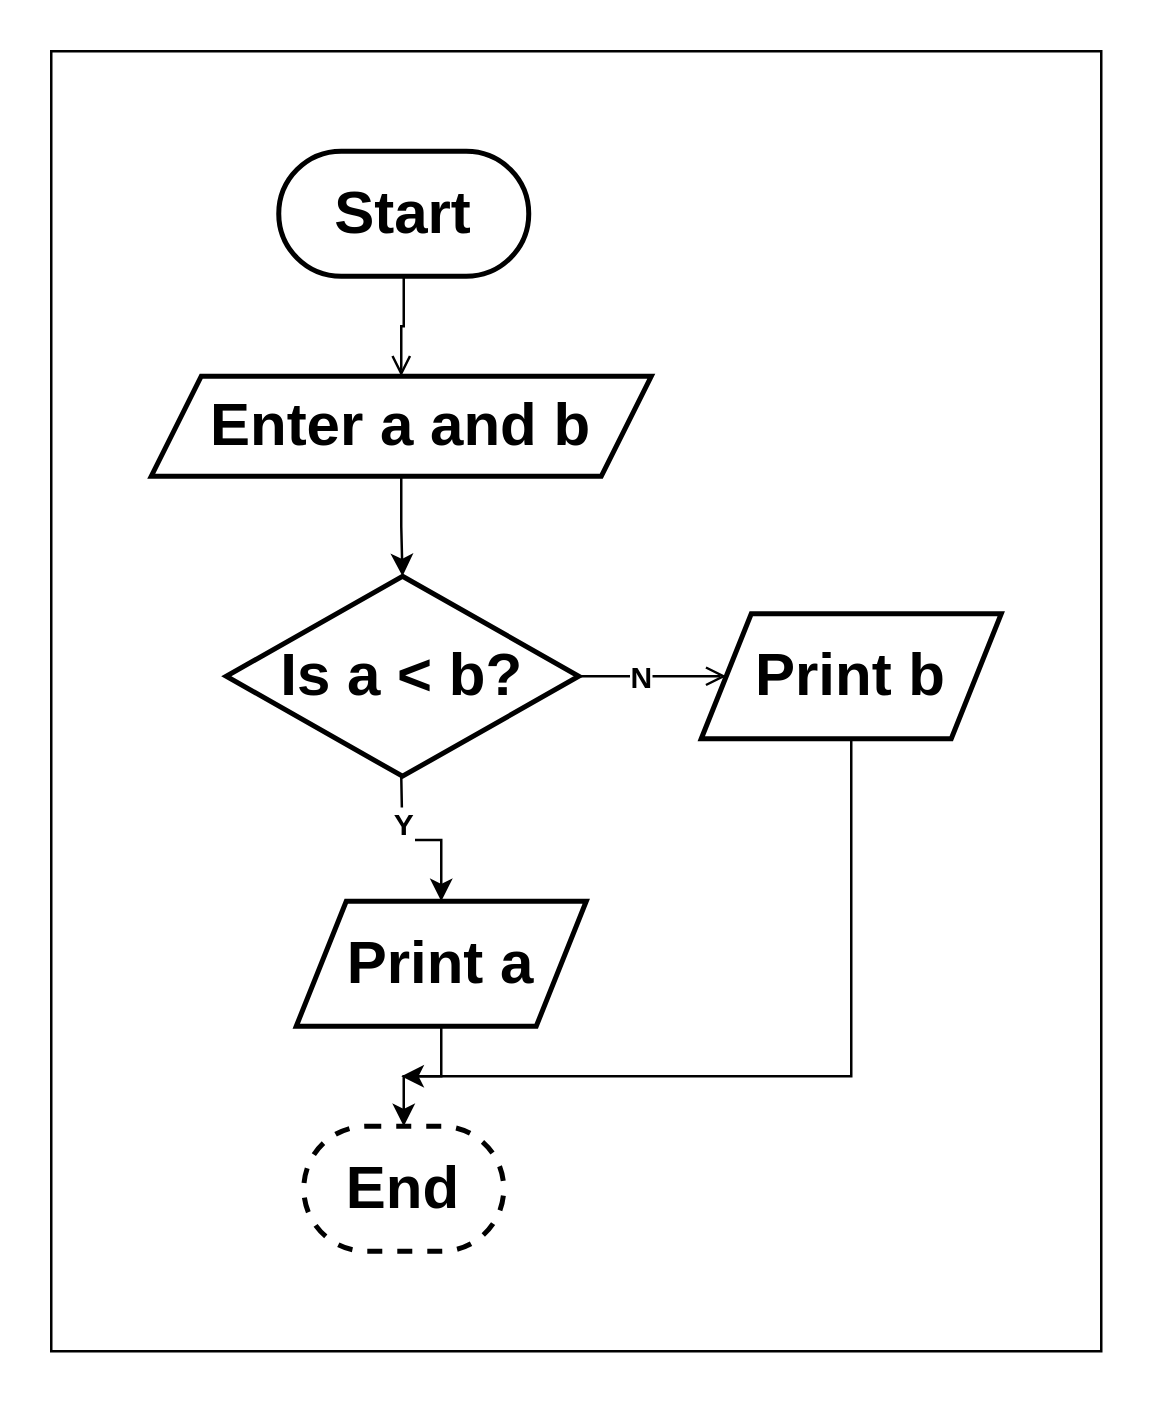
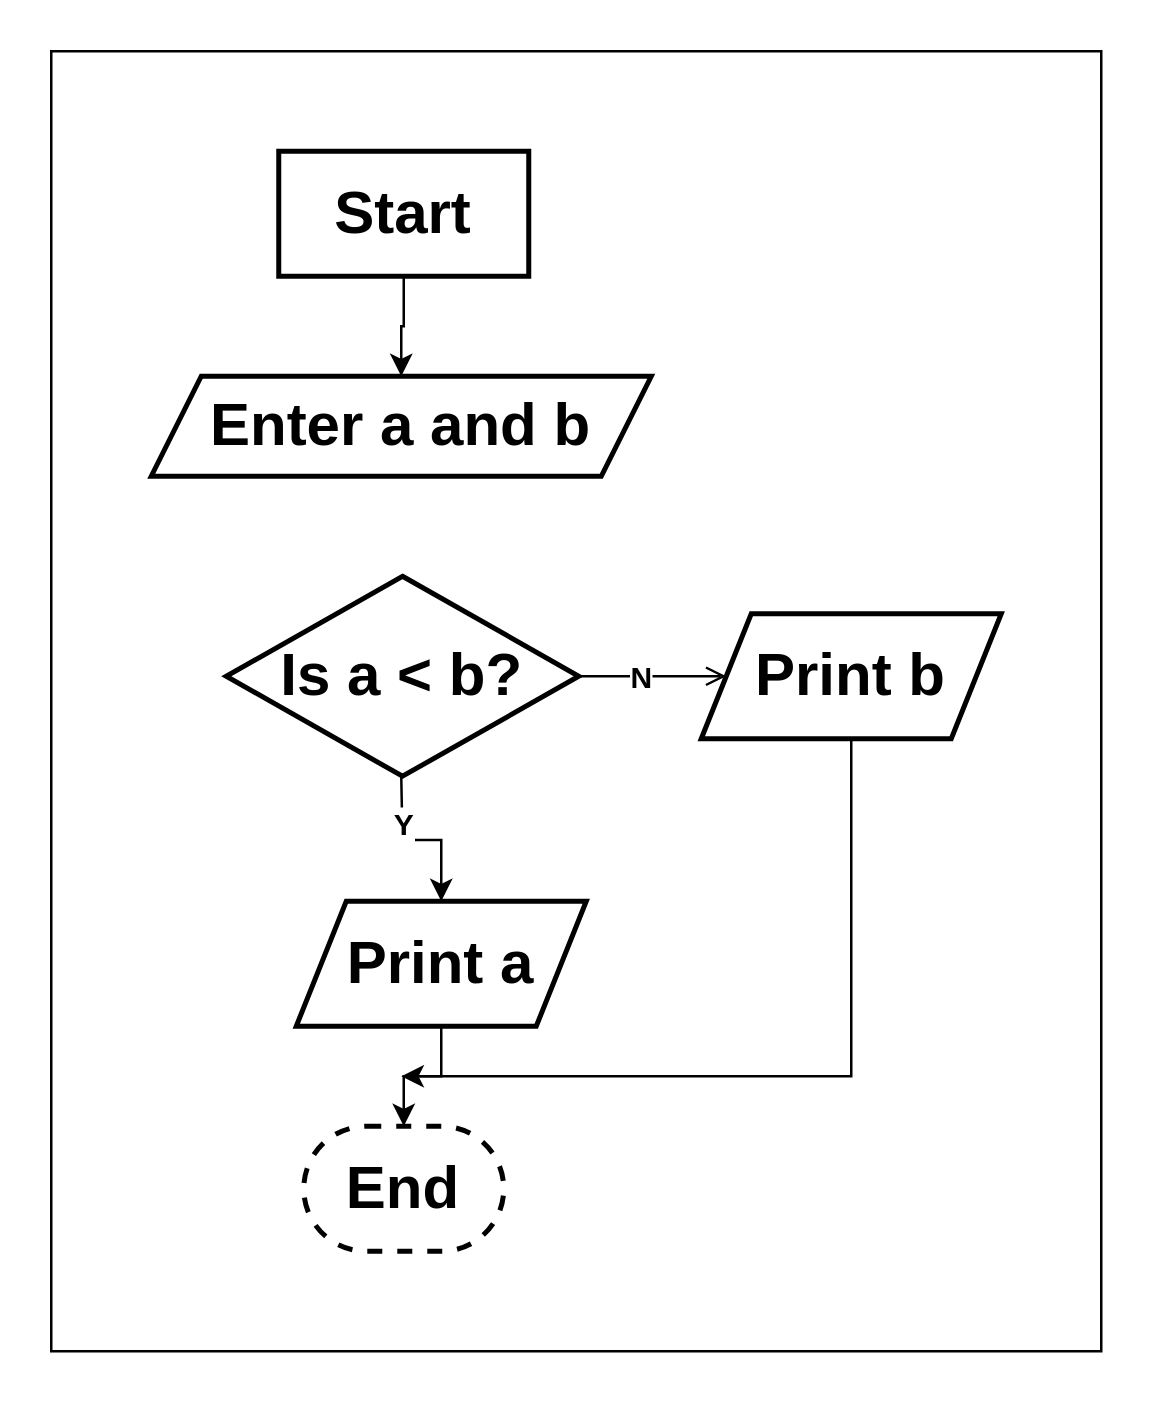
(404, 214) -> (404, 214)
(401, 362) -> (401, 358)
(401, 518) -> none
